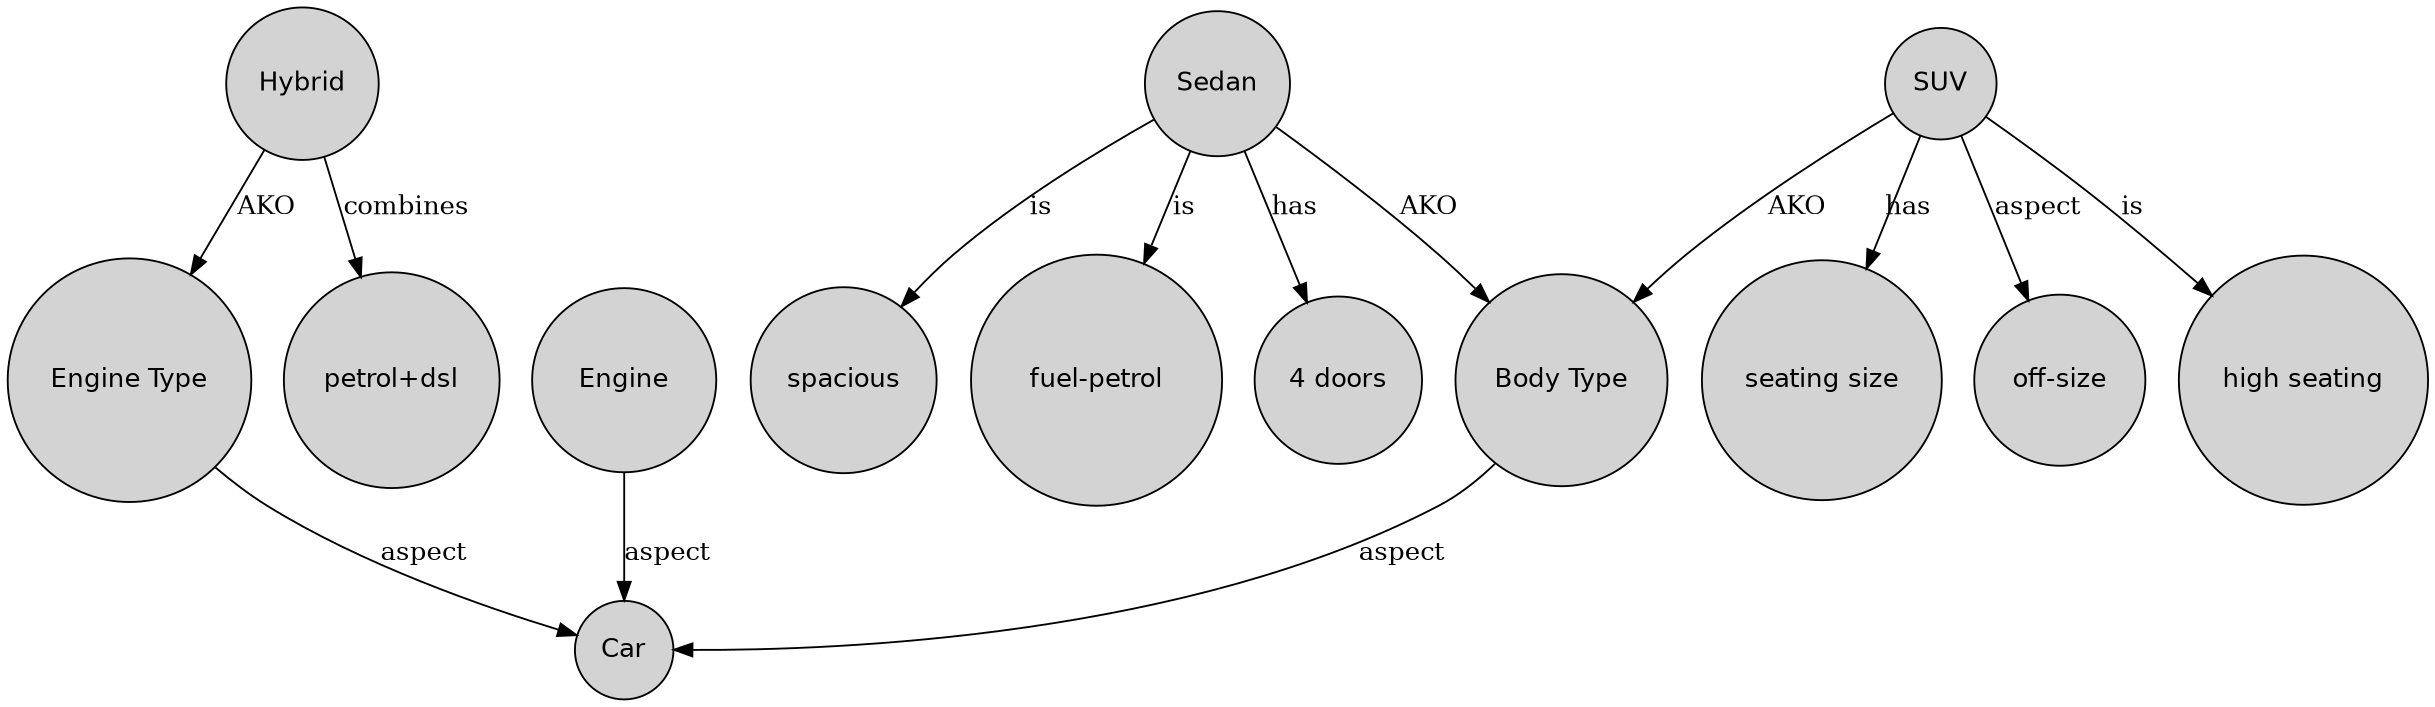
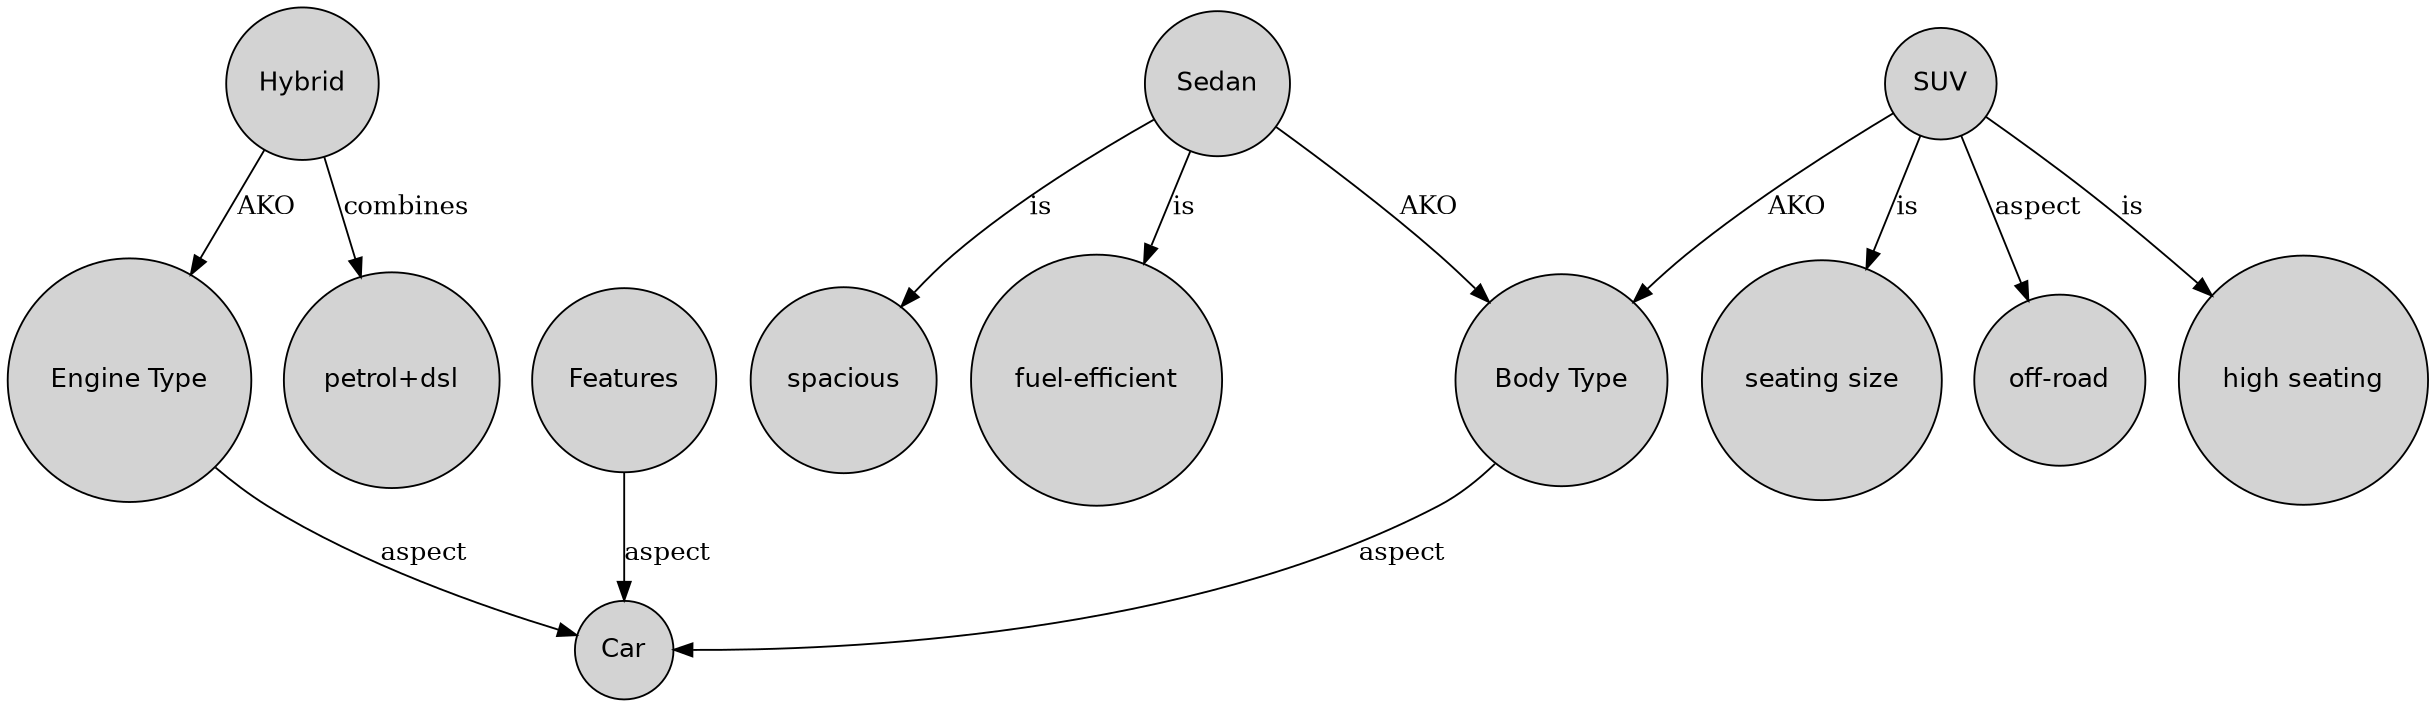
(1908, 207) -> (1908, 207)
(624, 380) -> (624, 380)
(1097, 380) -> (1097, 380)
(1338, 380) -> none
(2060, 380) -> (2060, 380)
